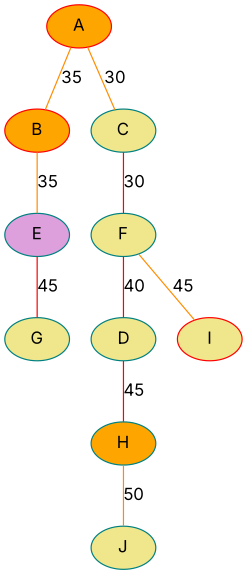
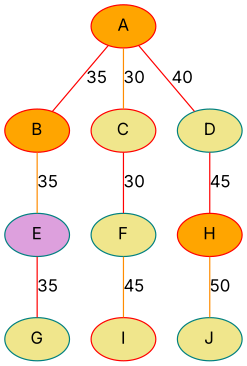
(58, 79) -> (80, 79)
(123, 131) -> (123, 131)
(48, 287) -> (48, 287)
(123, 287) -> (167, 79)
(123, 443) -> (210, 235)
